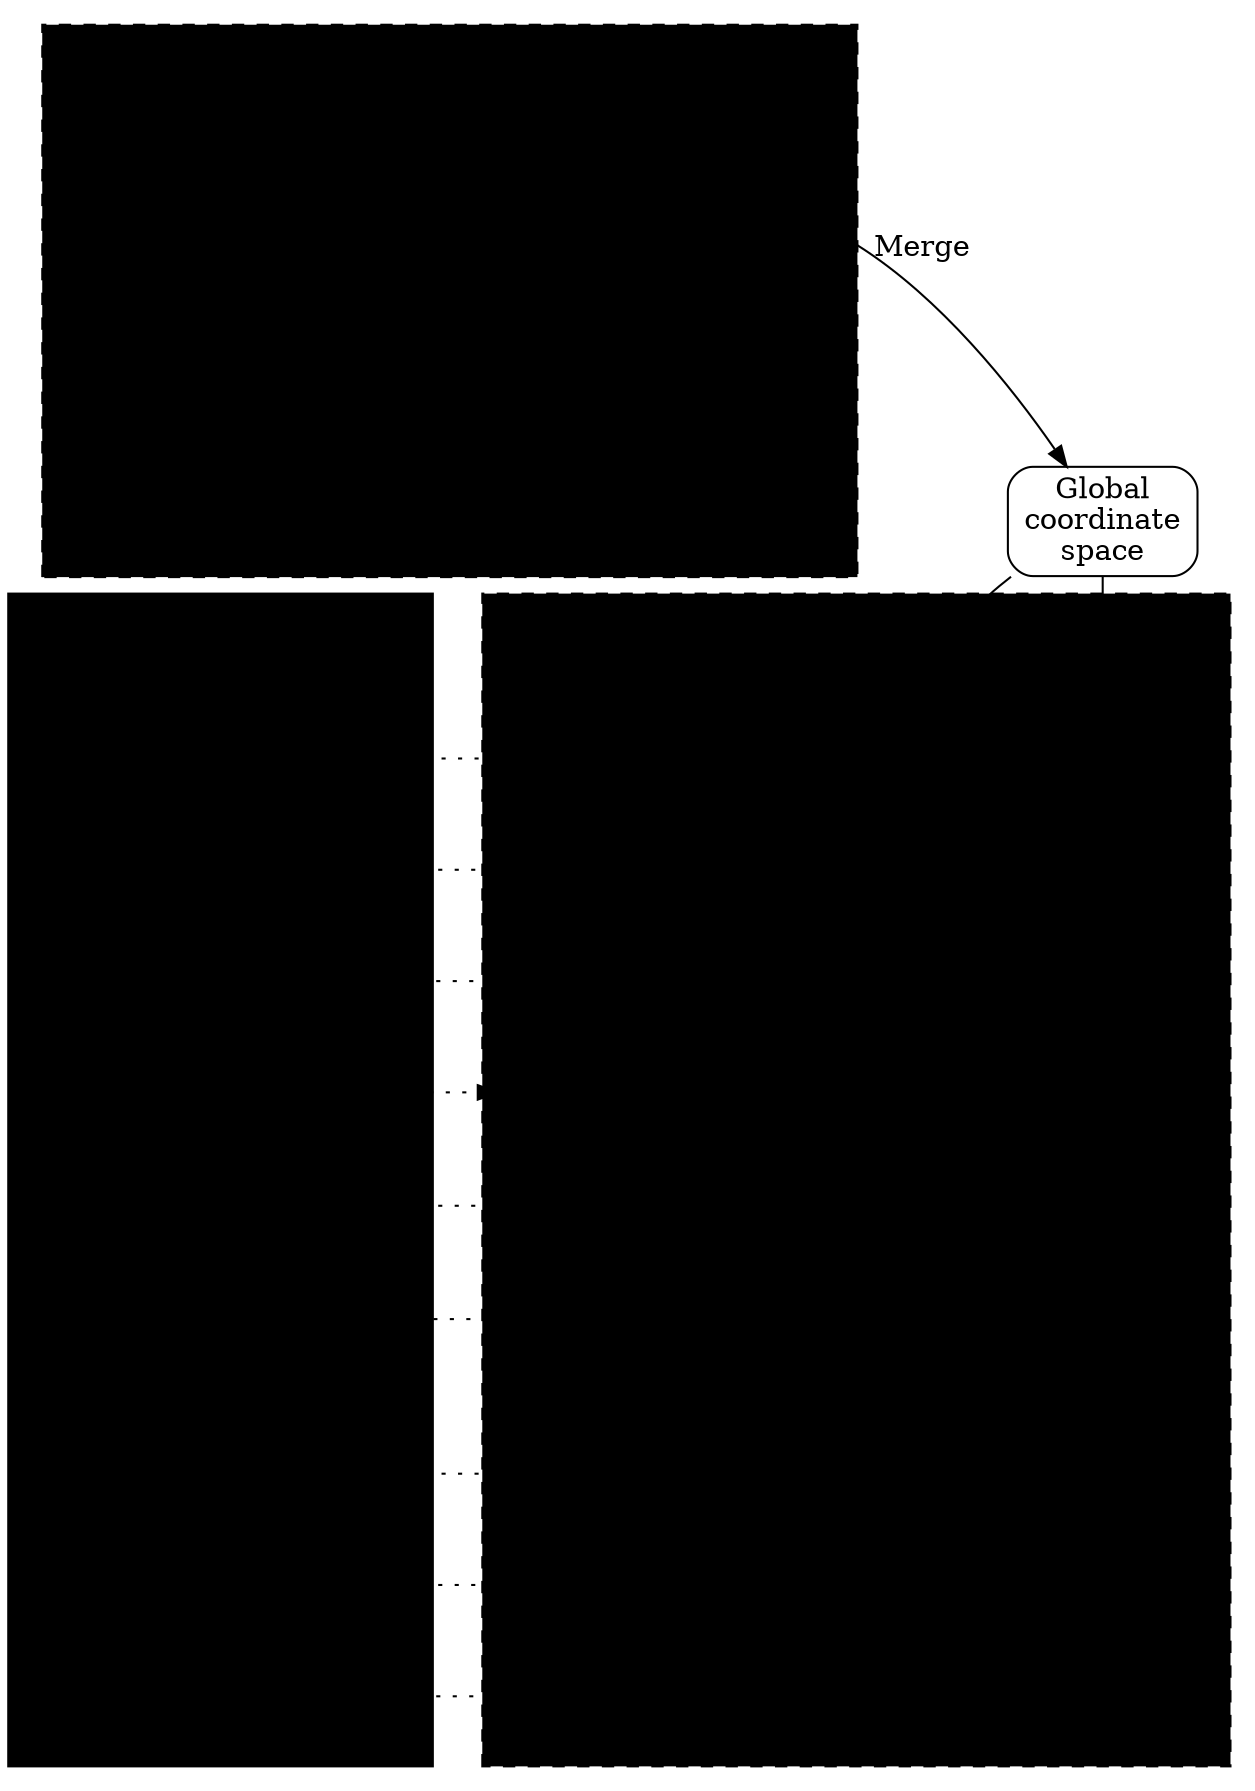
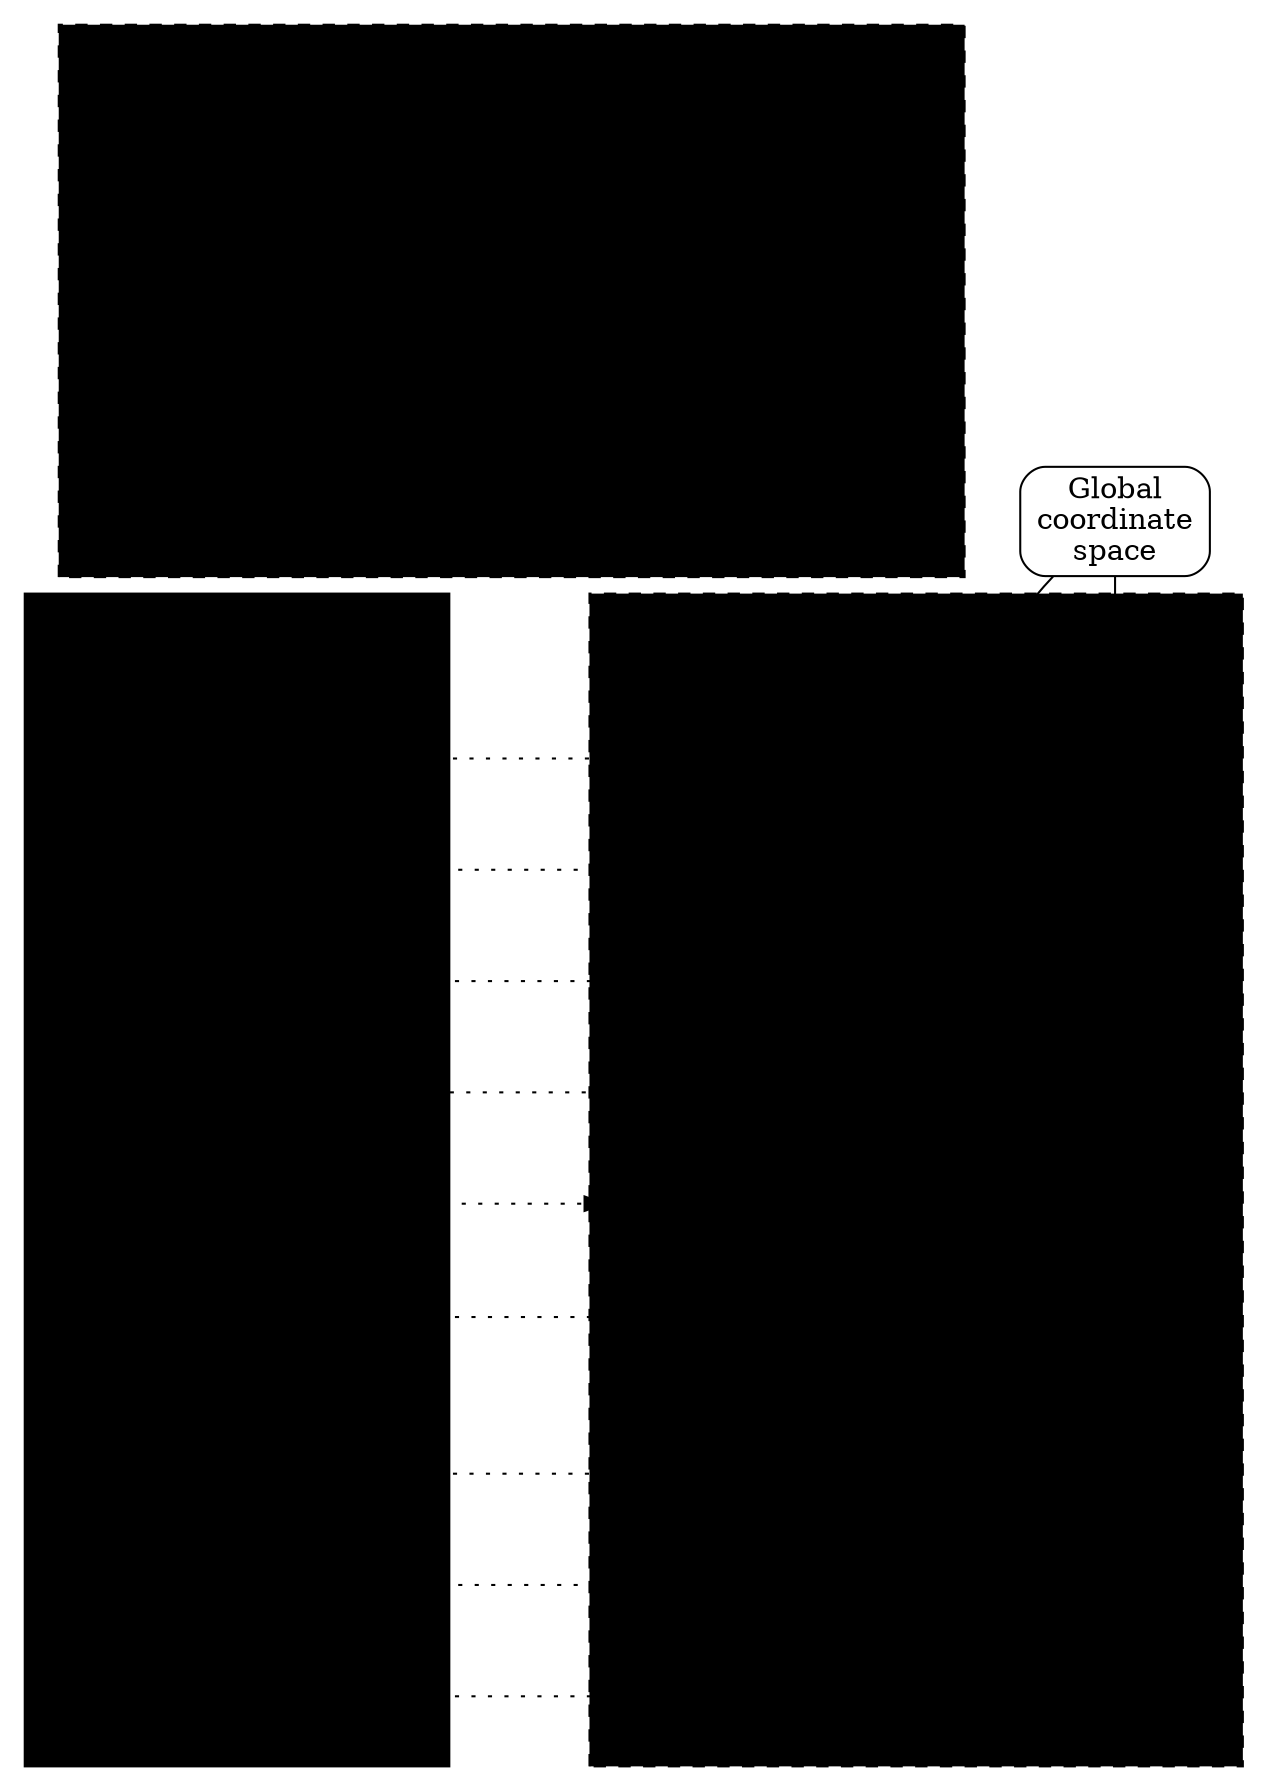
(948, 319) -> (483, 345)
